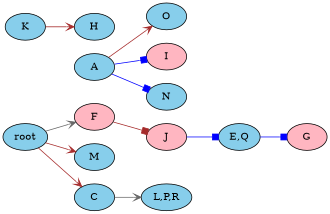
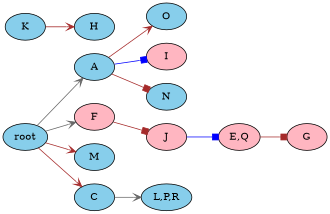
(127, 80) -> (127, 80)
none -> (57, 105)
(239, 137) -> (239, 137)
(270, 137) -> (270, 137)
